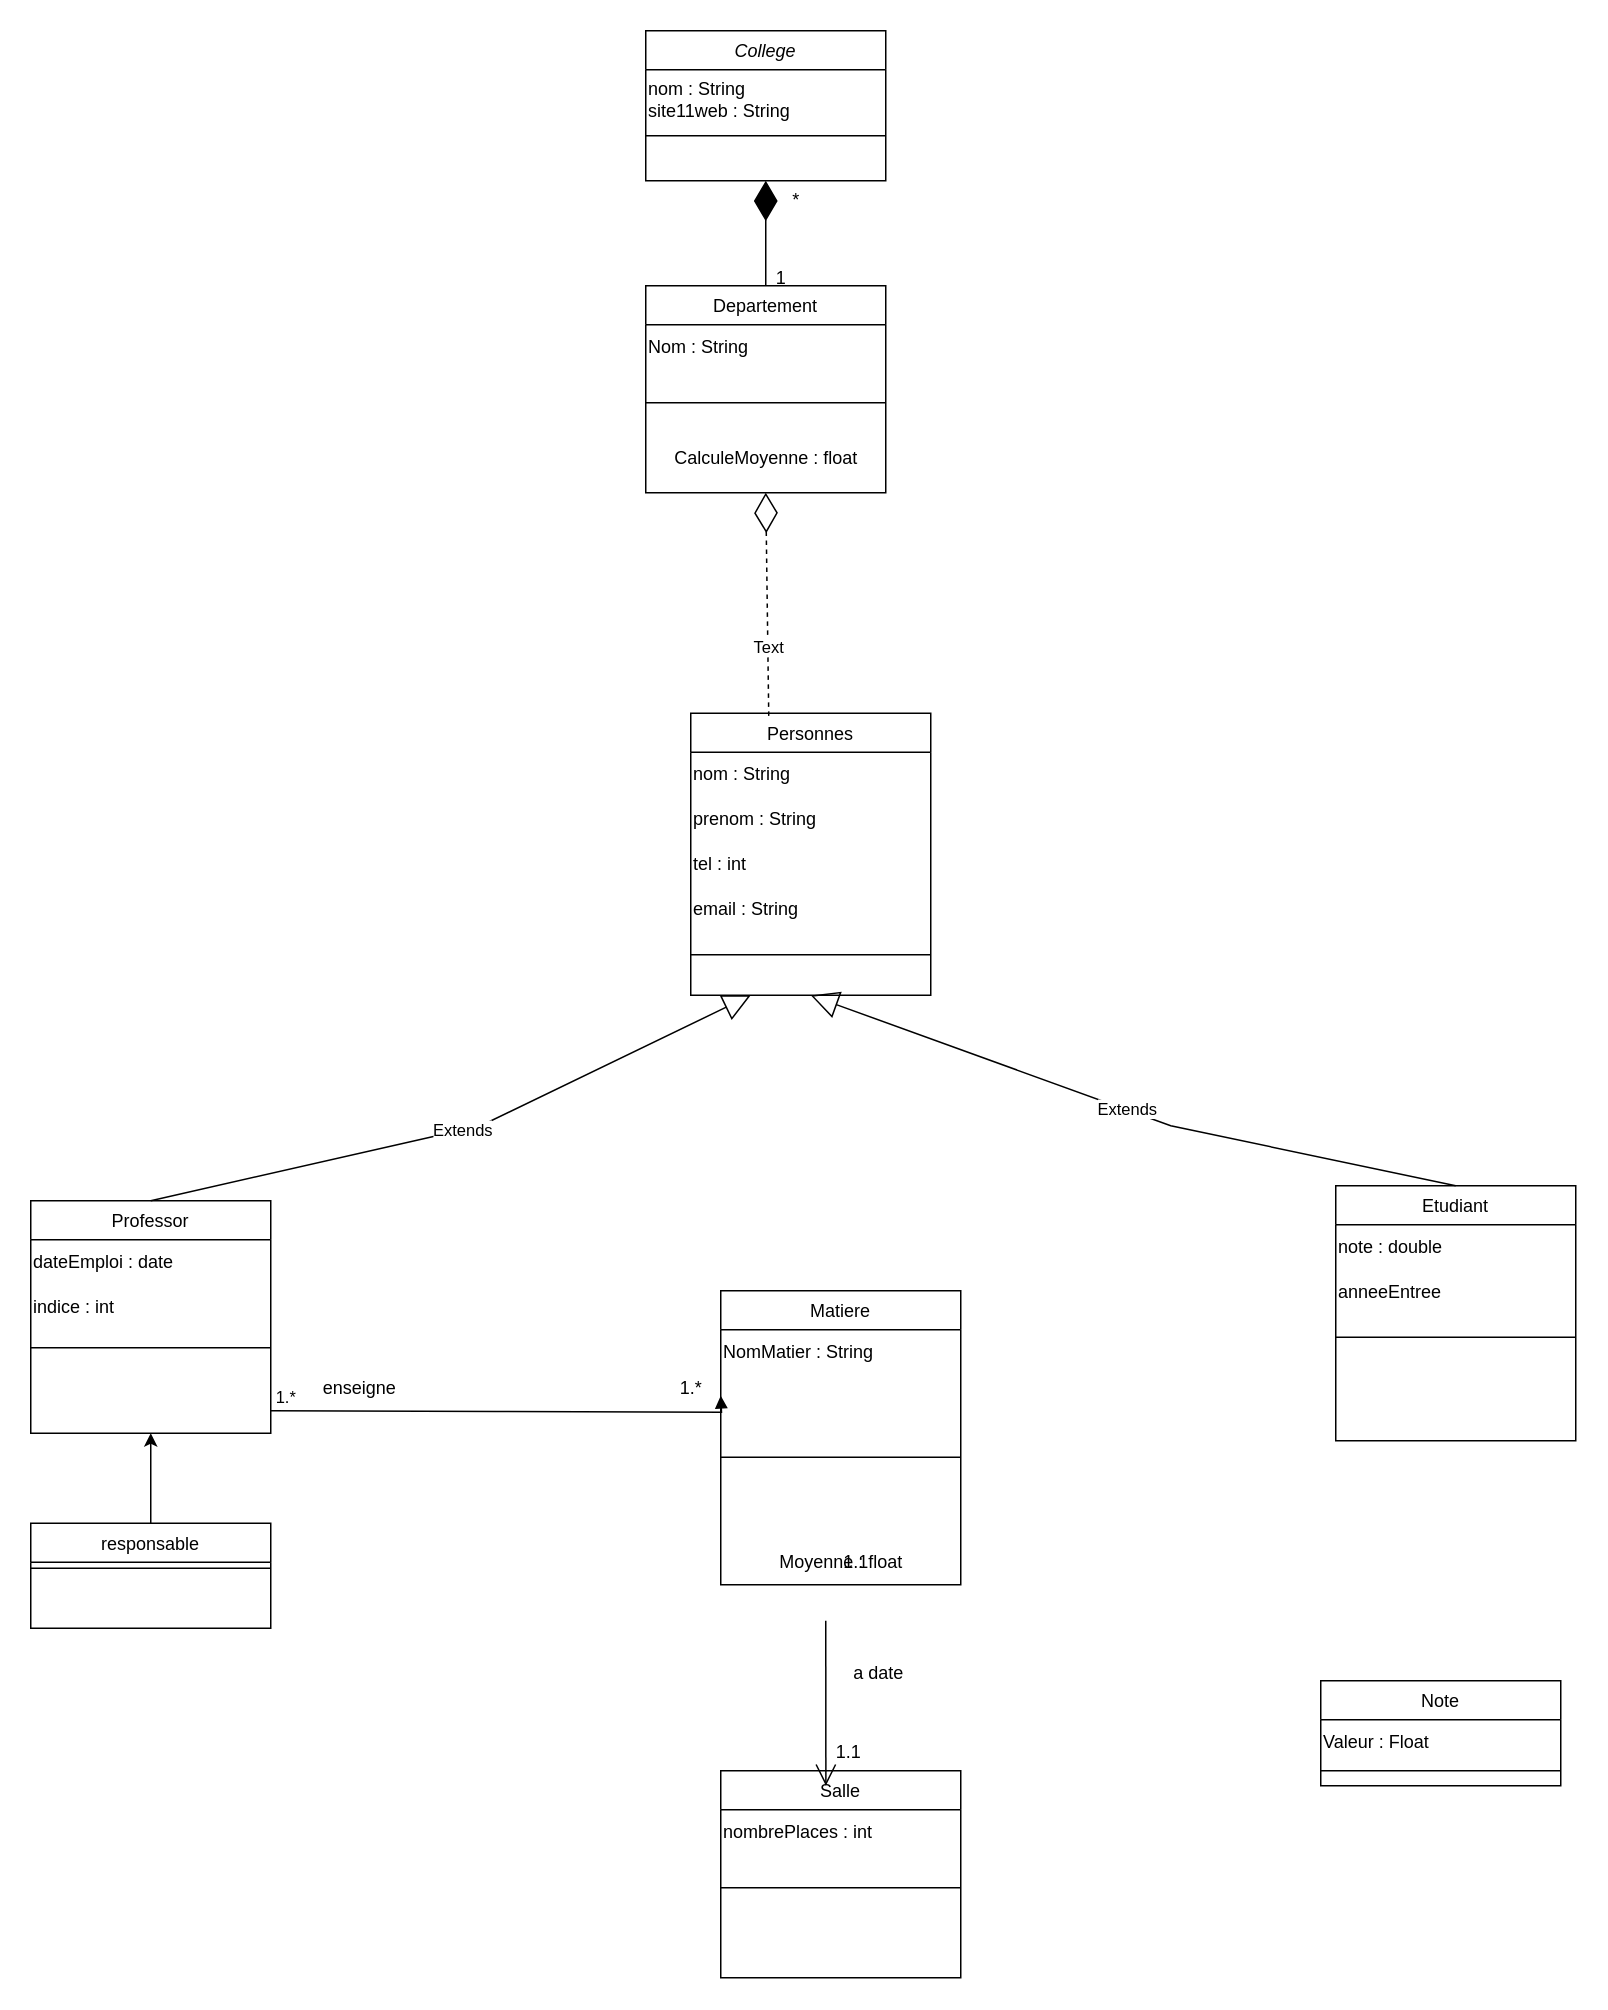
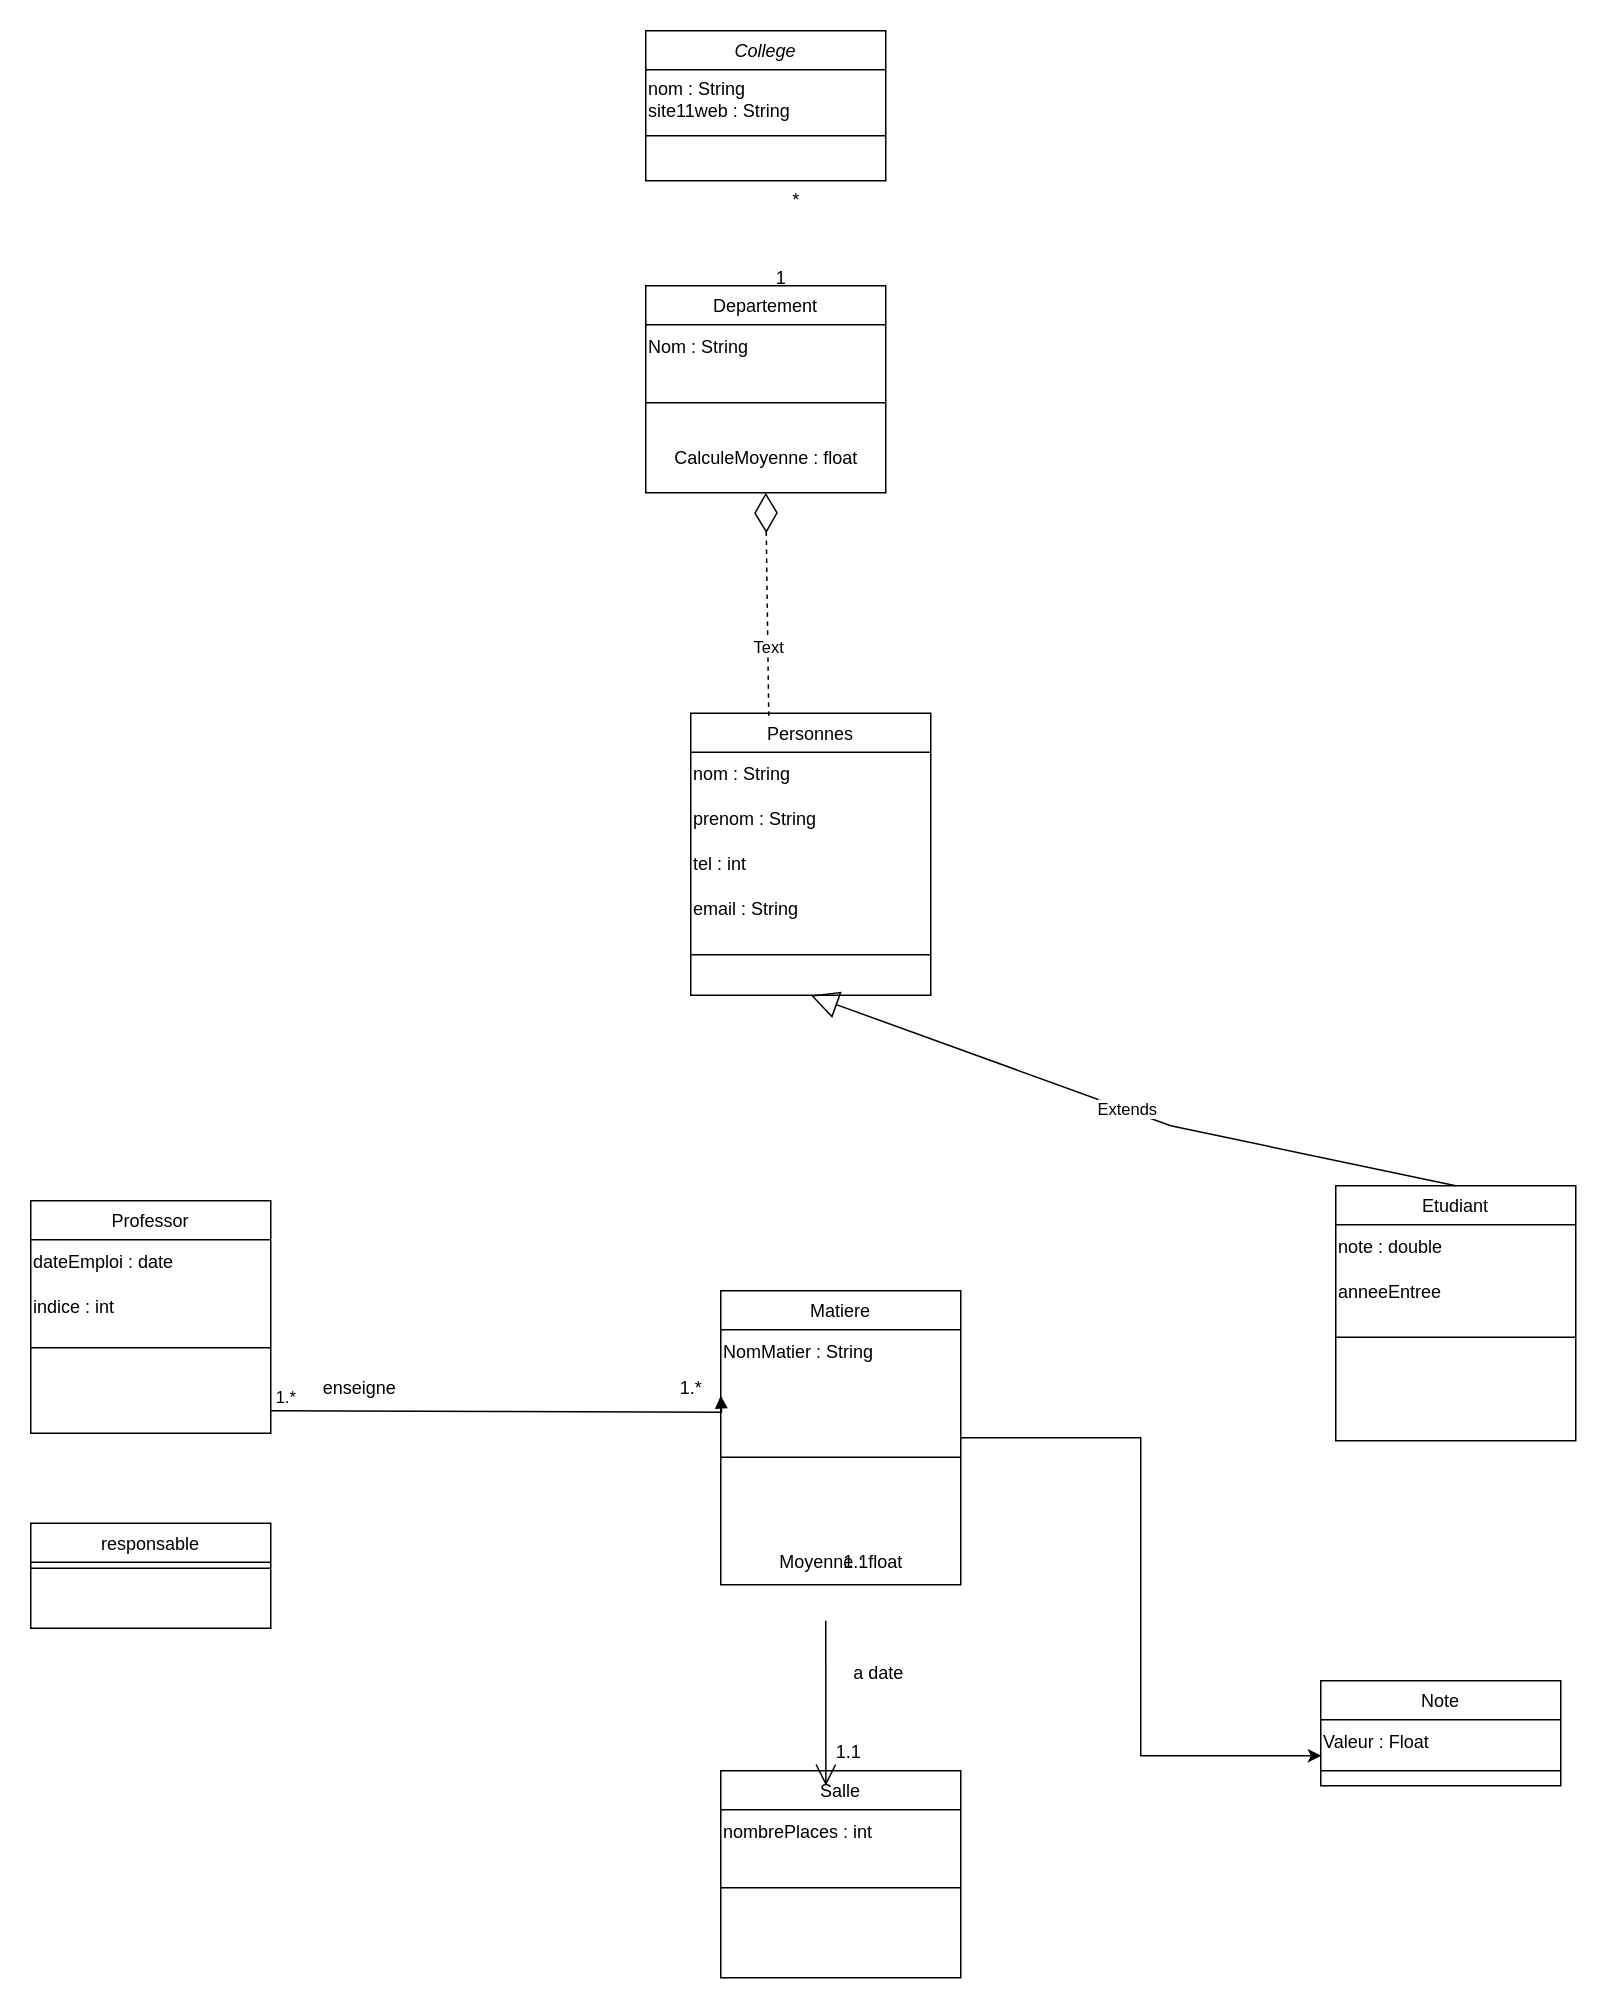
(766, 253) -> none
(449, 1133) -> none
(151, 1483) -> none
none -> (1141, 1592)
